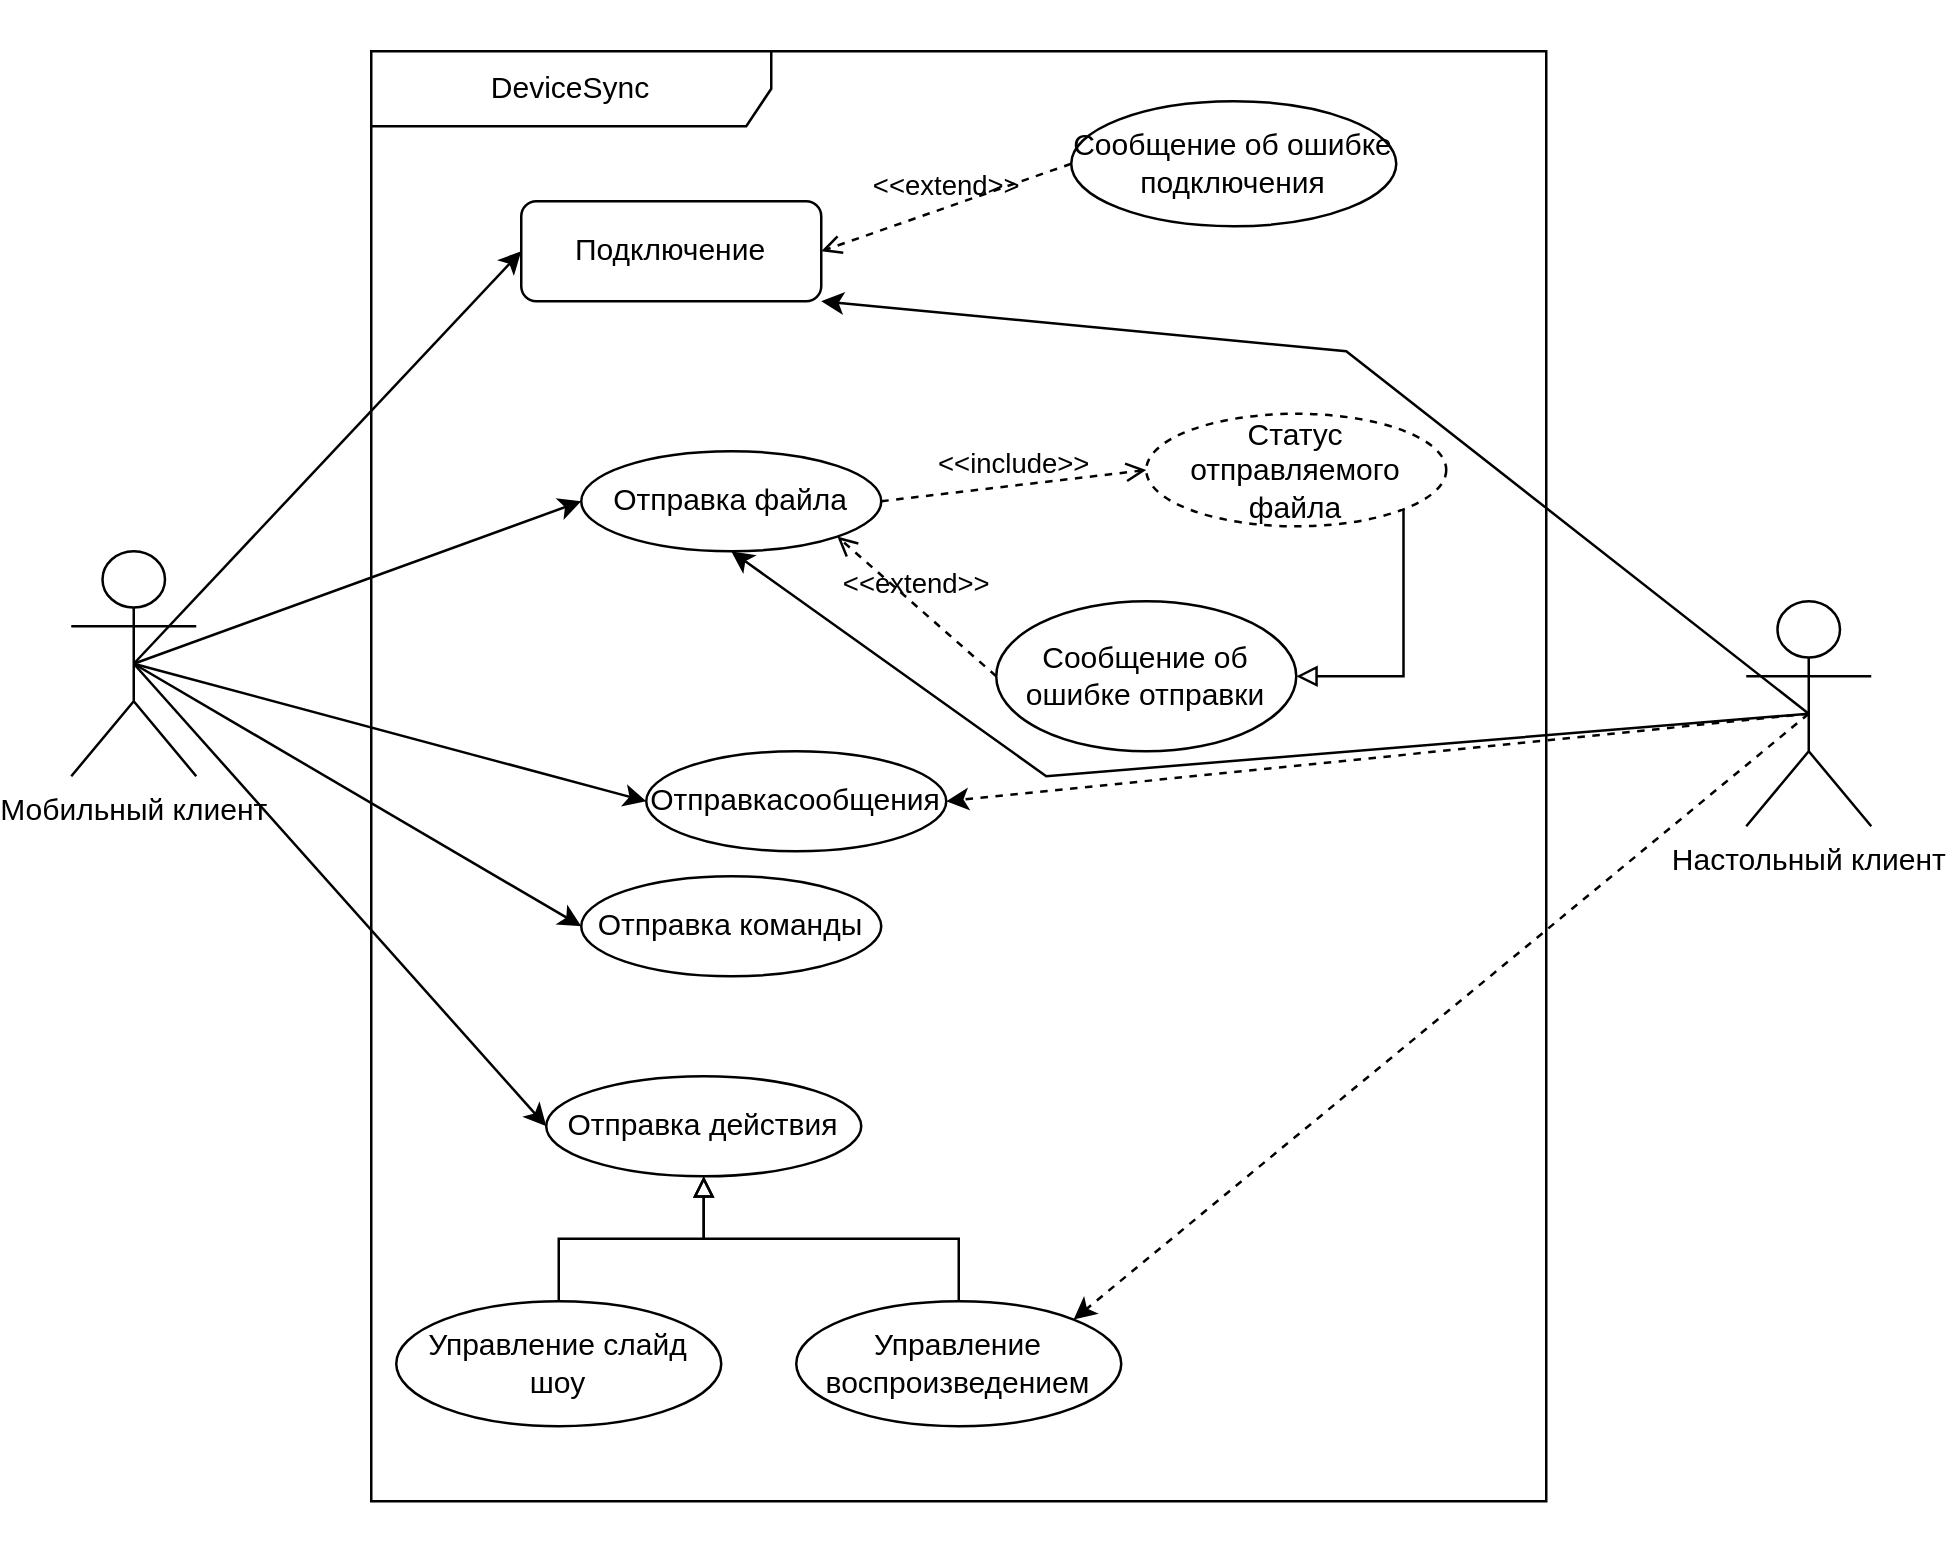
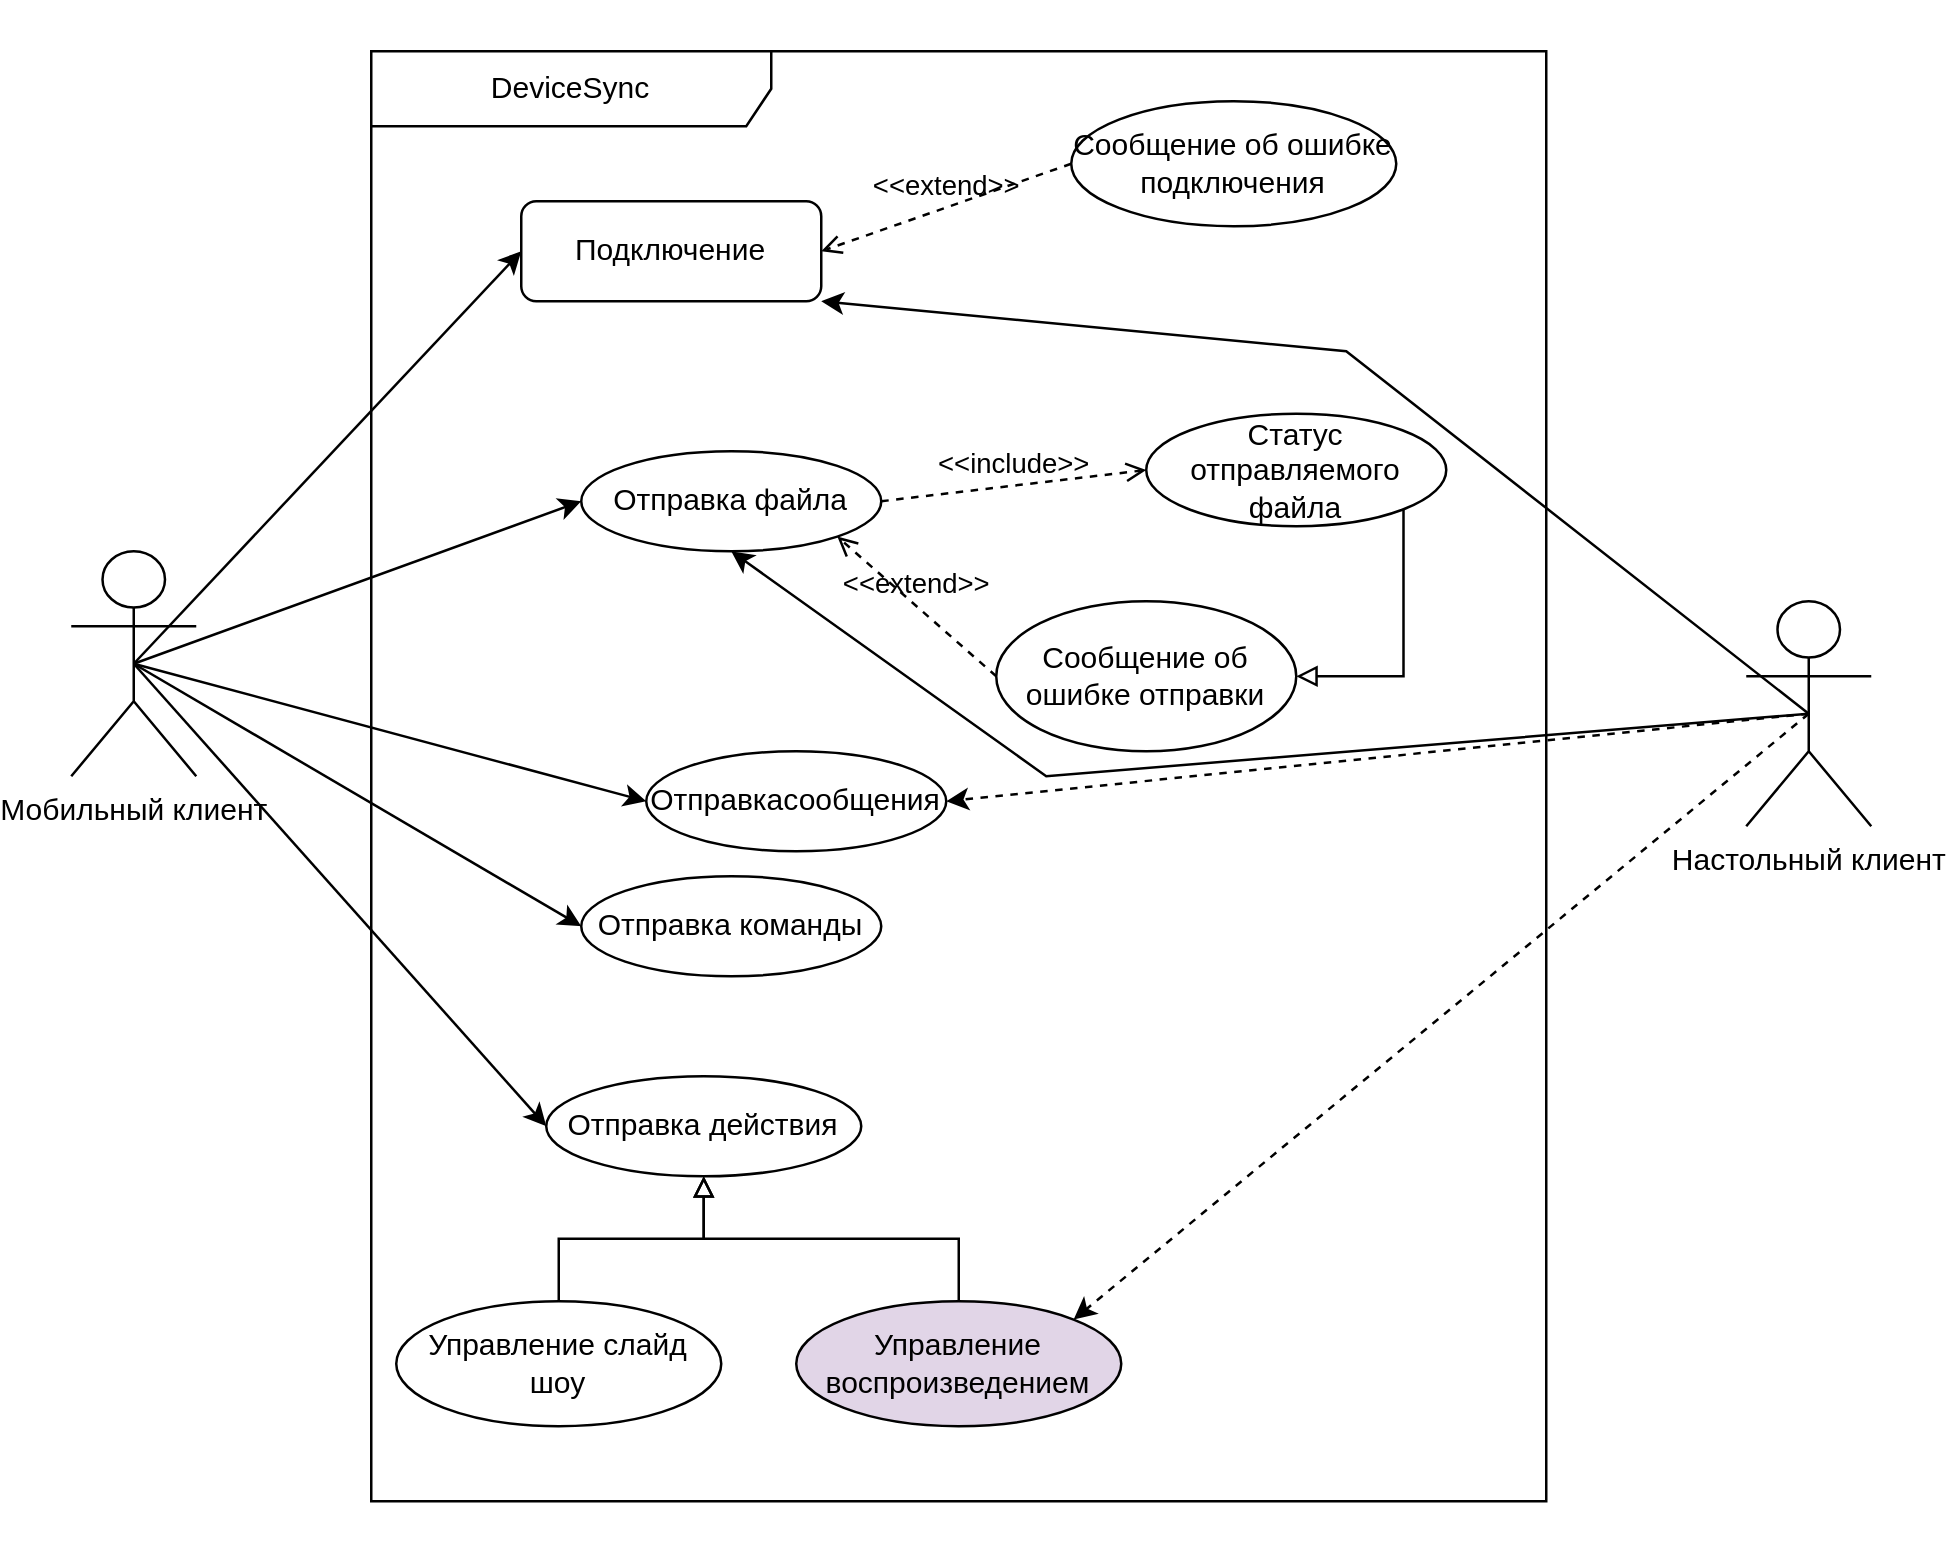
(1296, 470) -> (1296, 470)
(959, 1364) -> (959, 1364)
